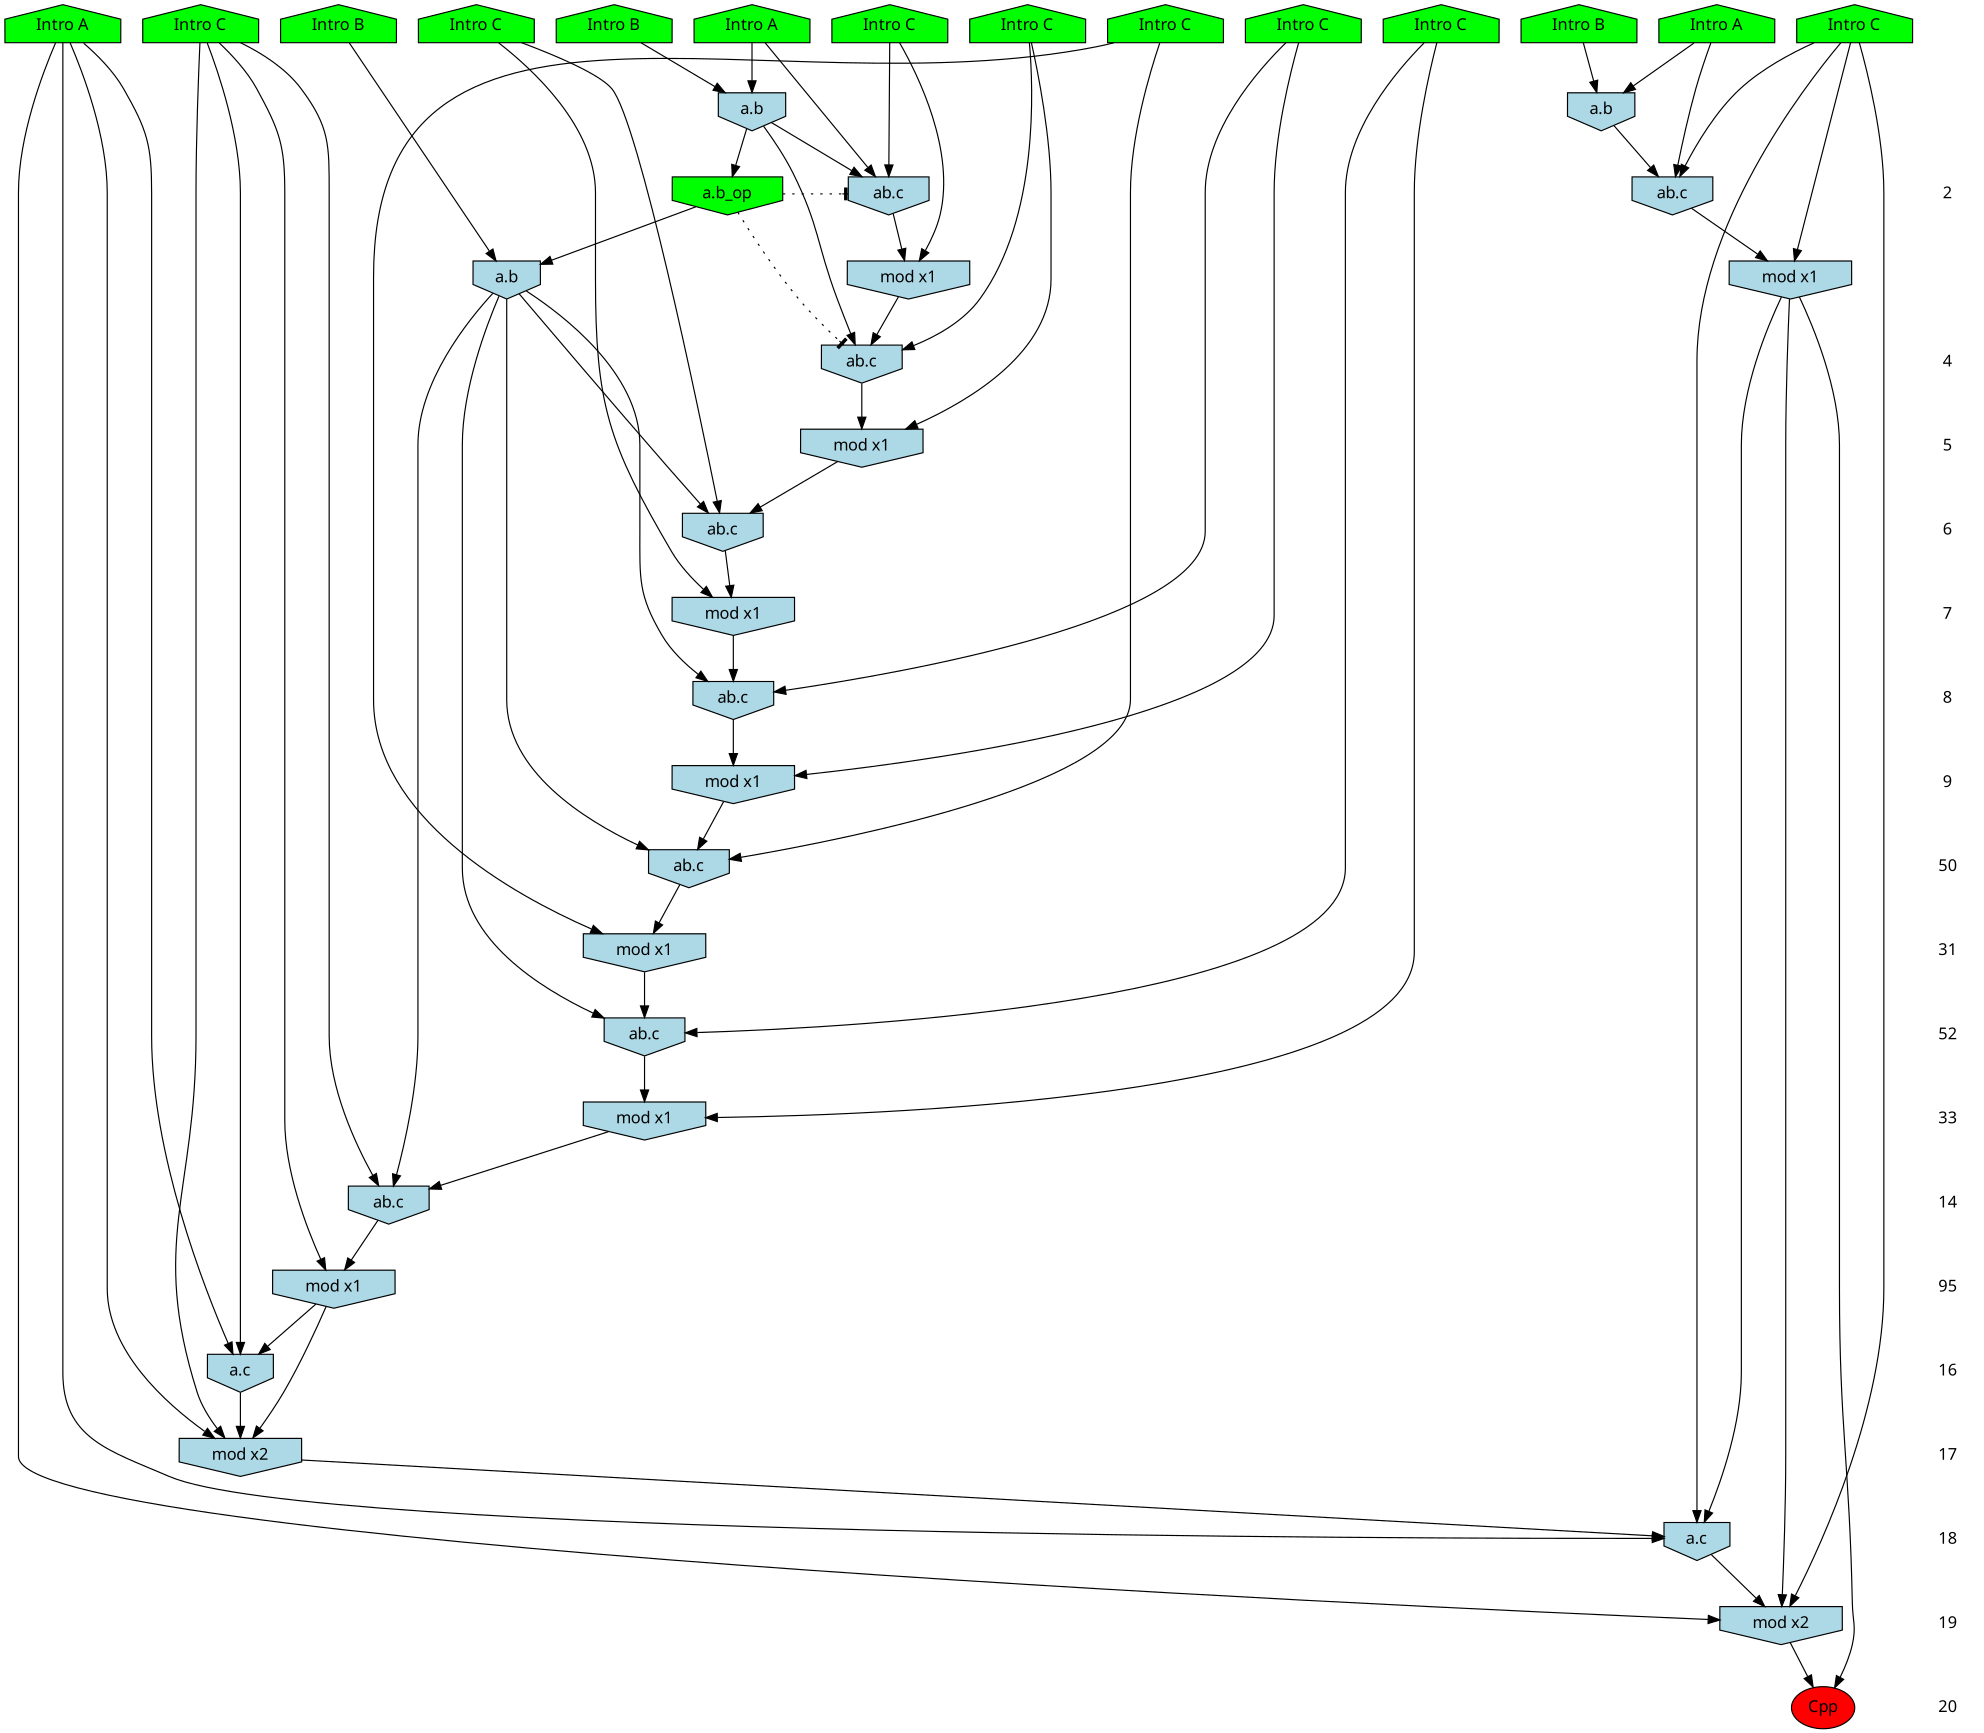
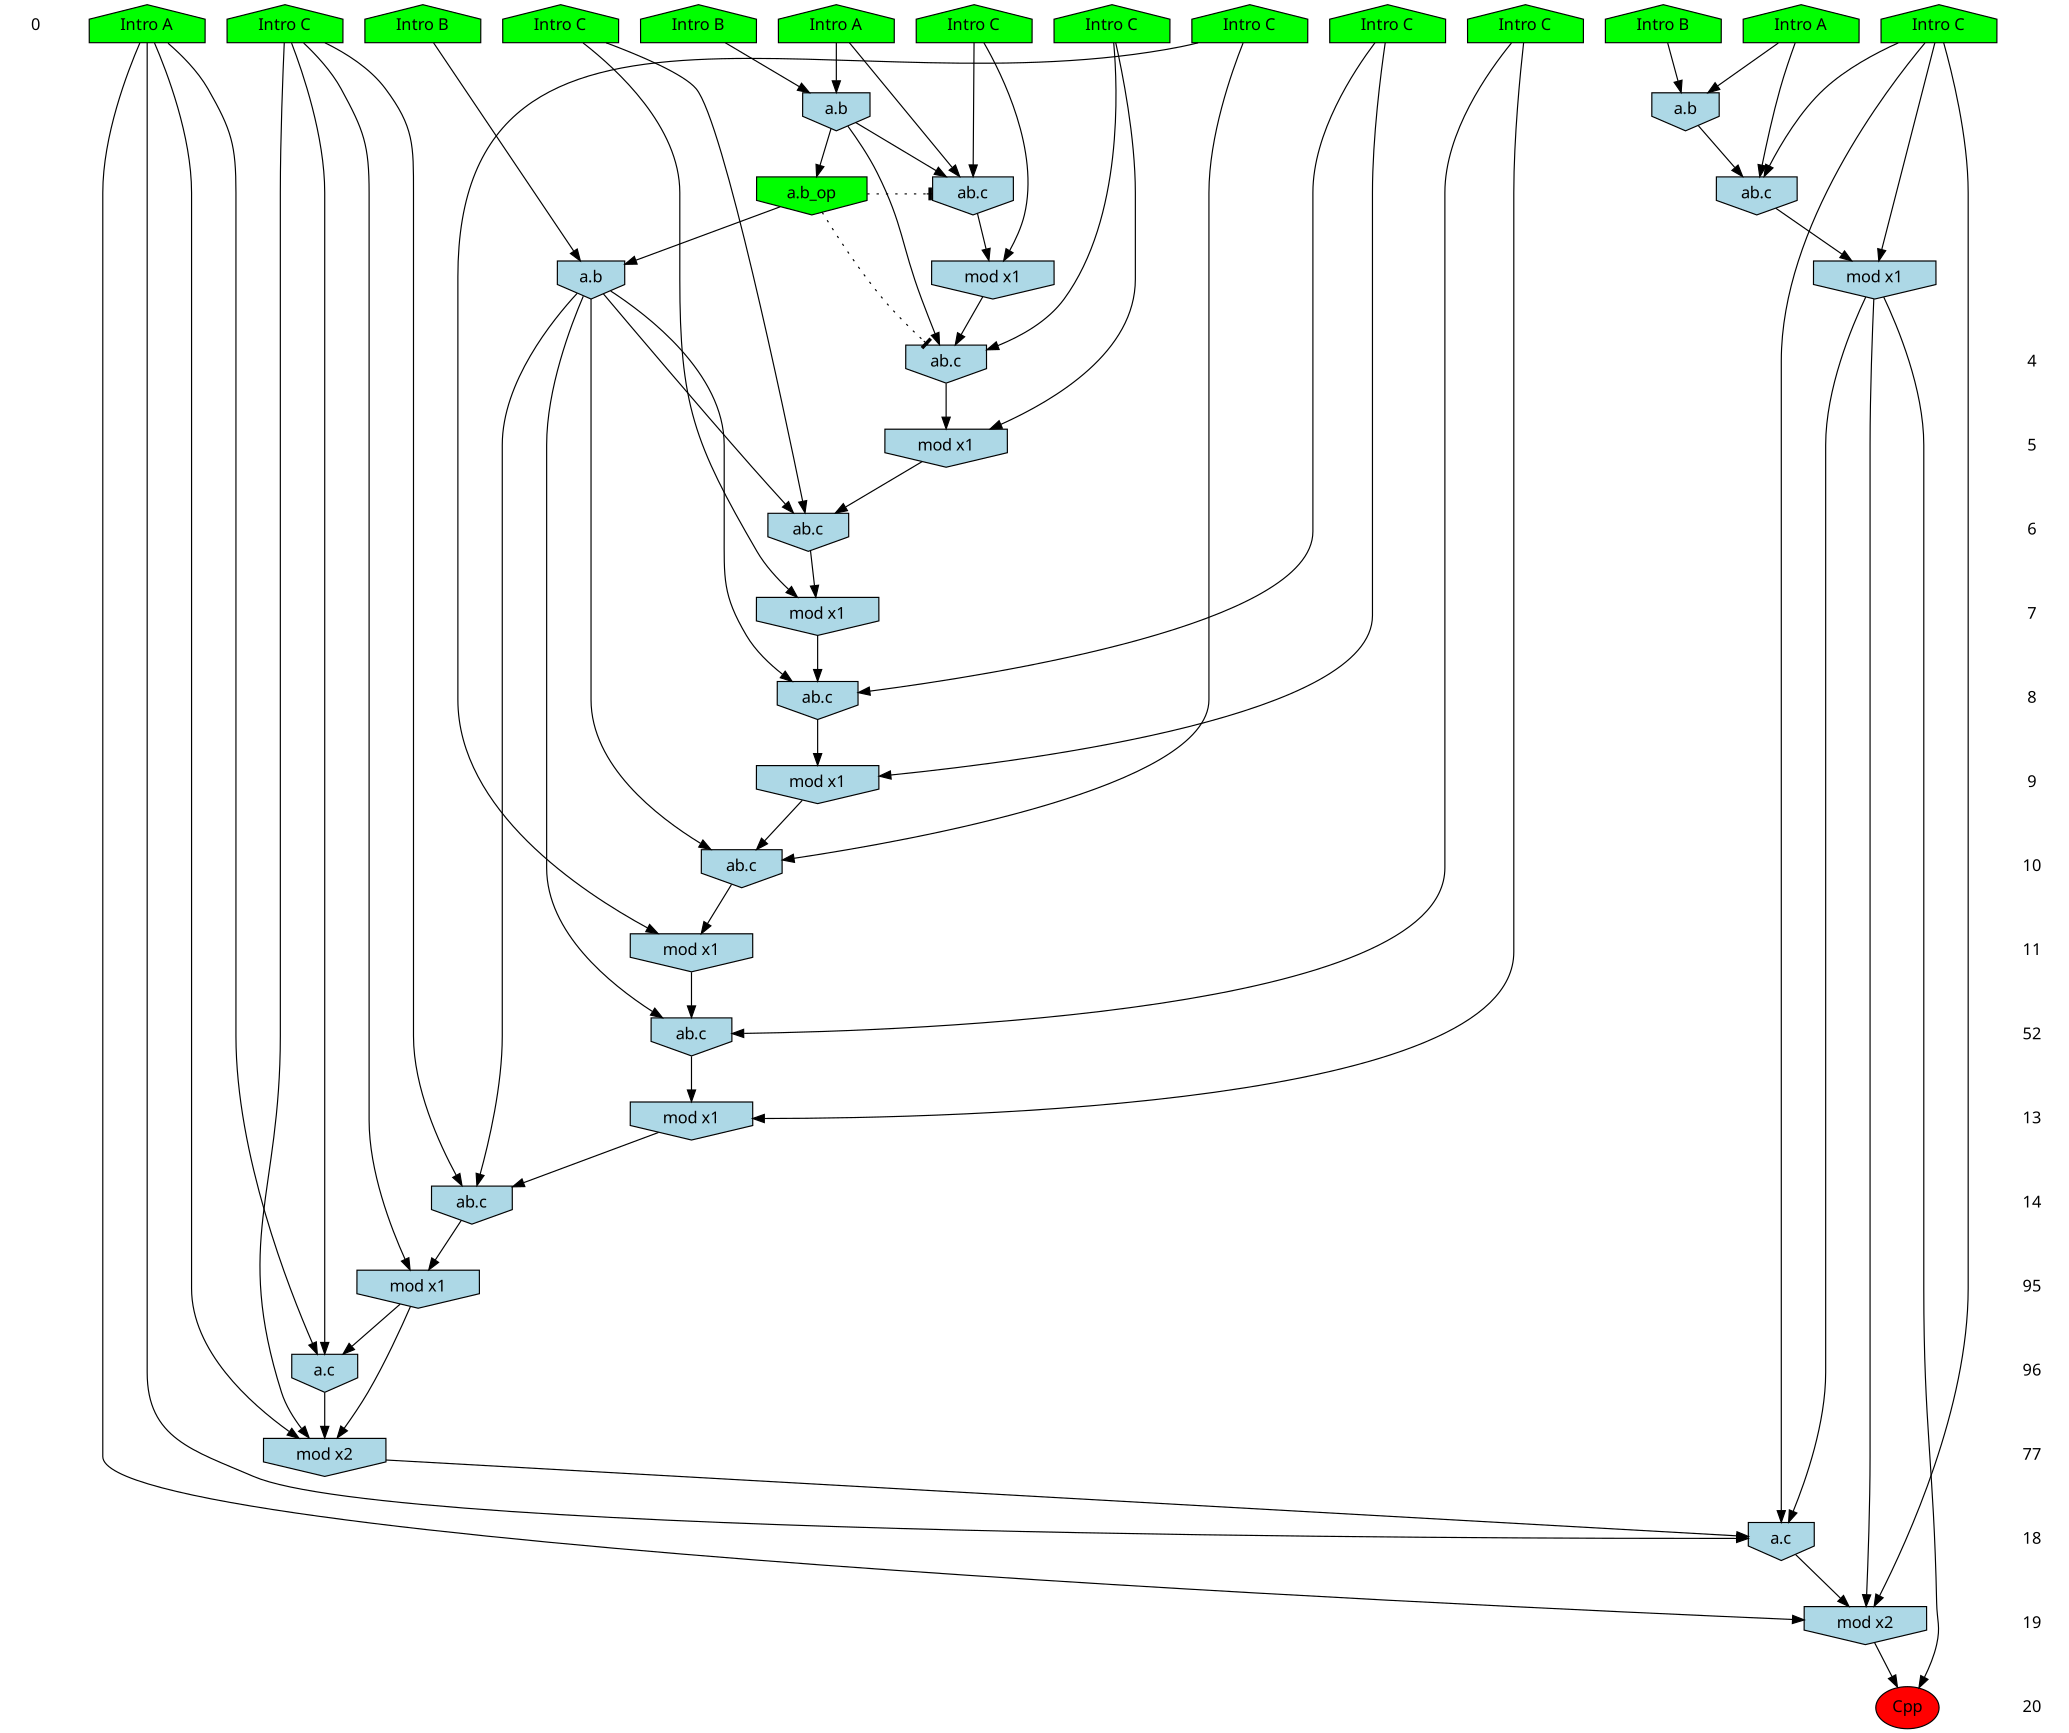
none -> (36, 26)
(1948, 194) -> none
(1948, 867) -> (2032, 867)
(1948, 951) -> (2032, 951)
(1948, 1119) -> (2032, 1119)
(1948, 1371) -> (2032, 1371)
(1948, 1455) -> (2032, 1455)
